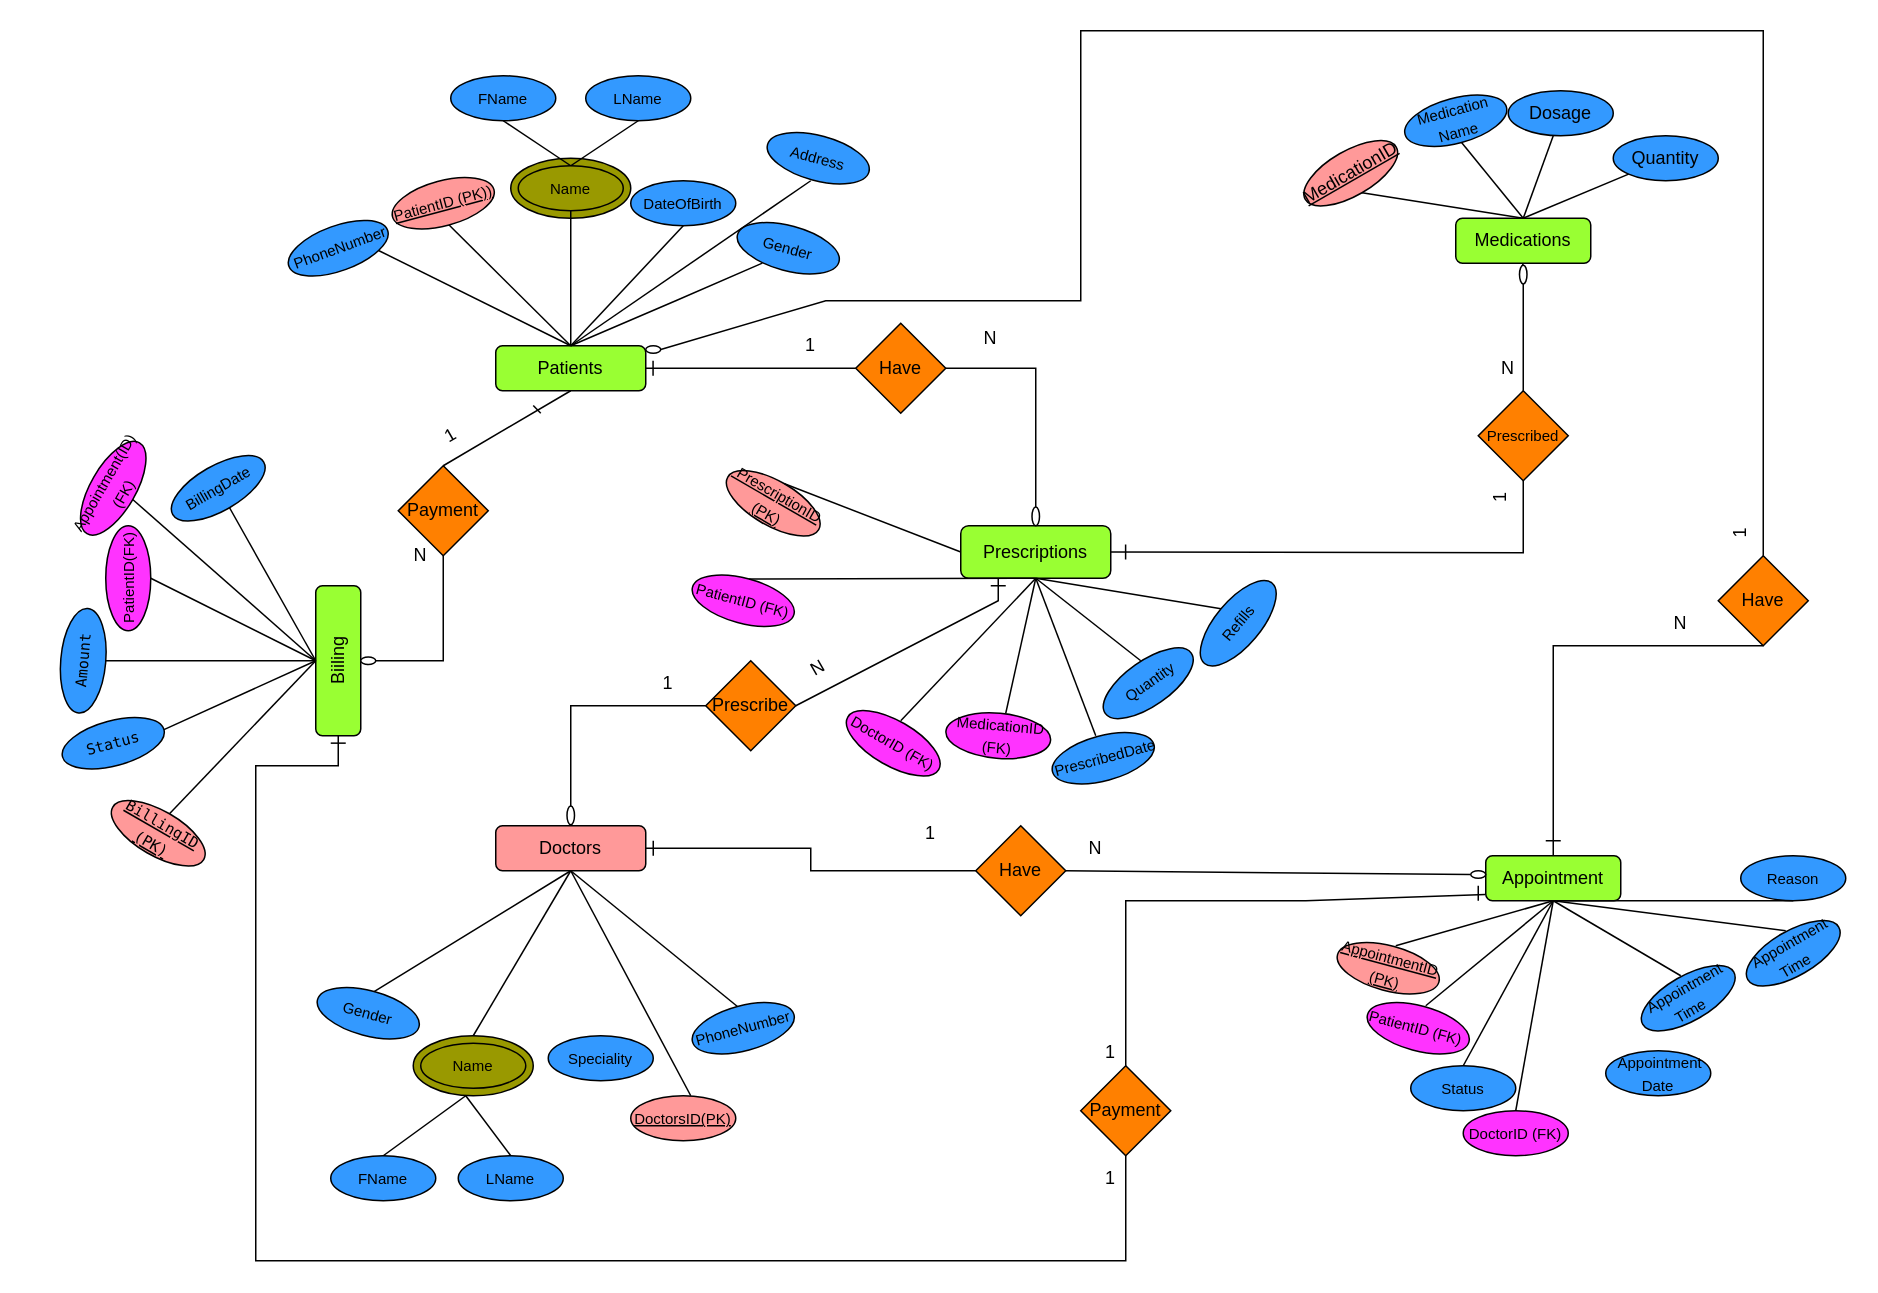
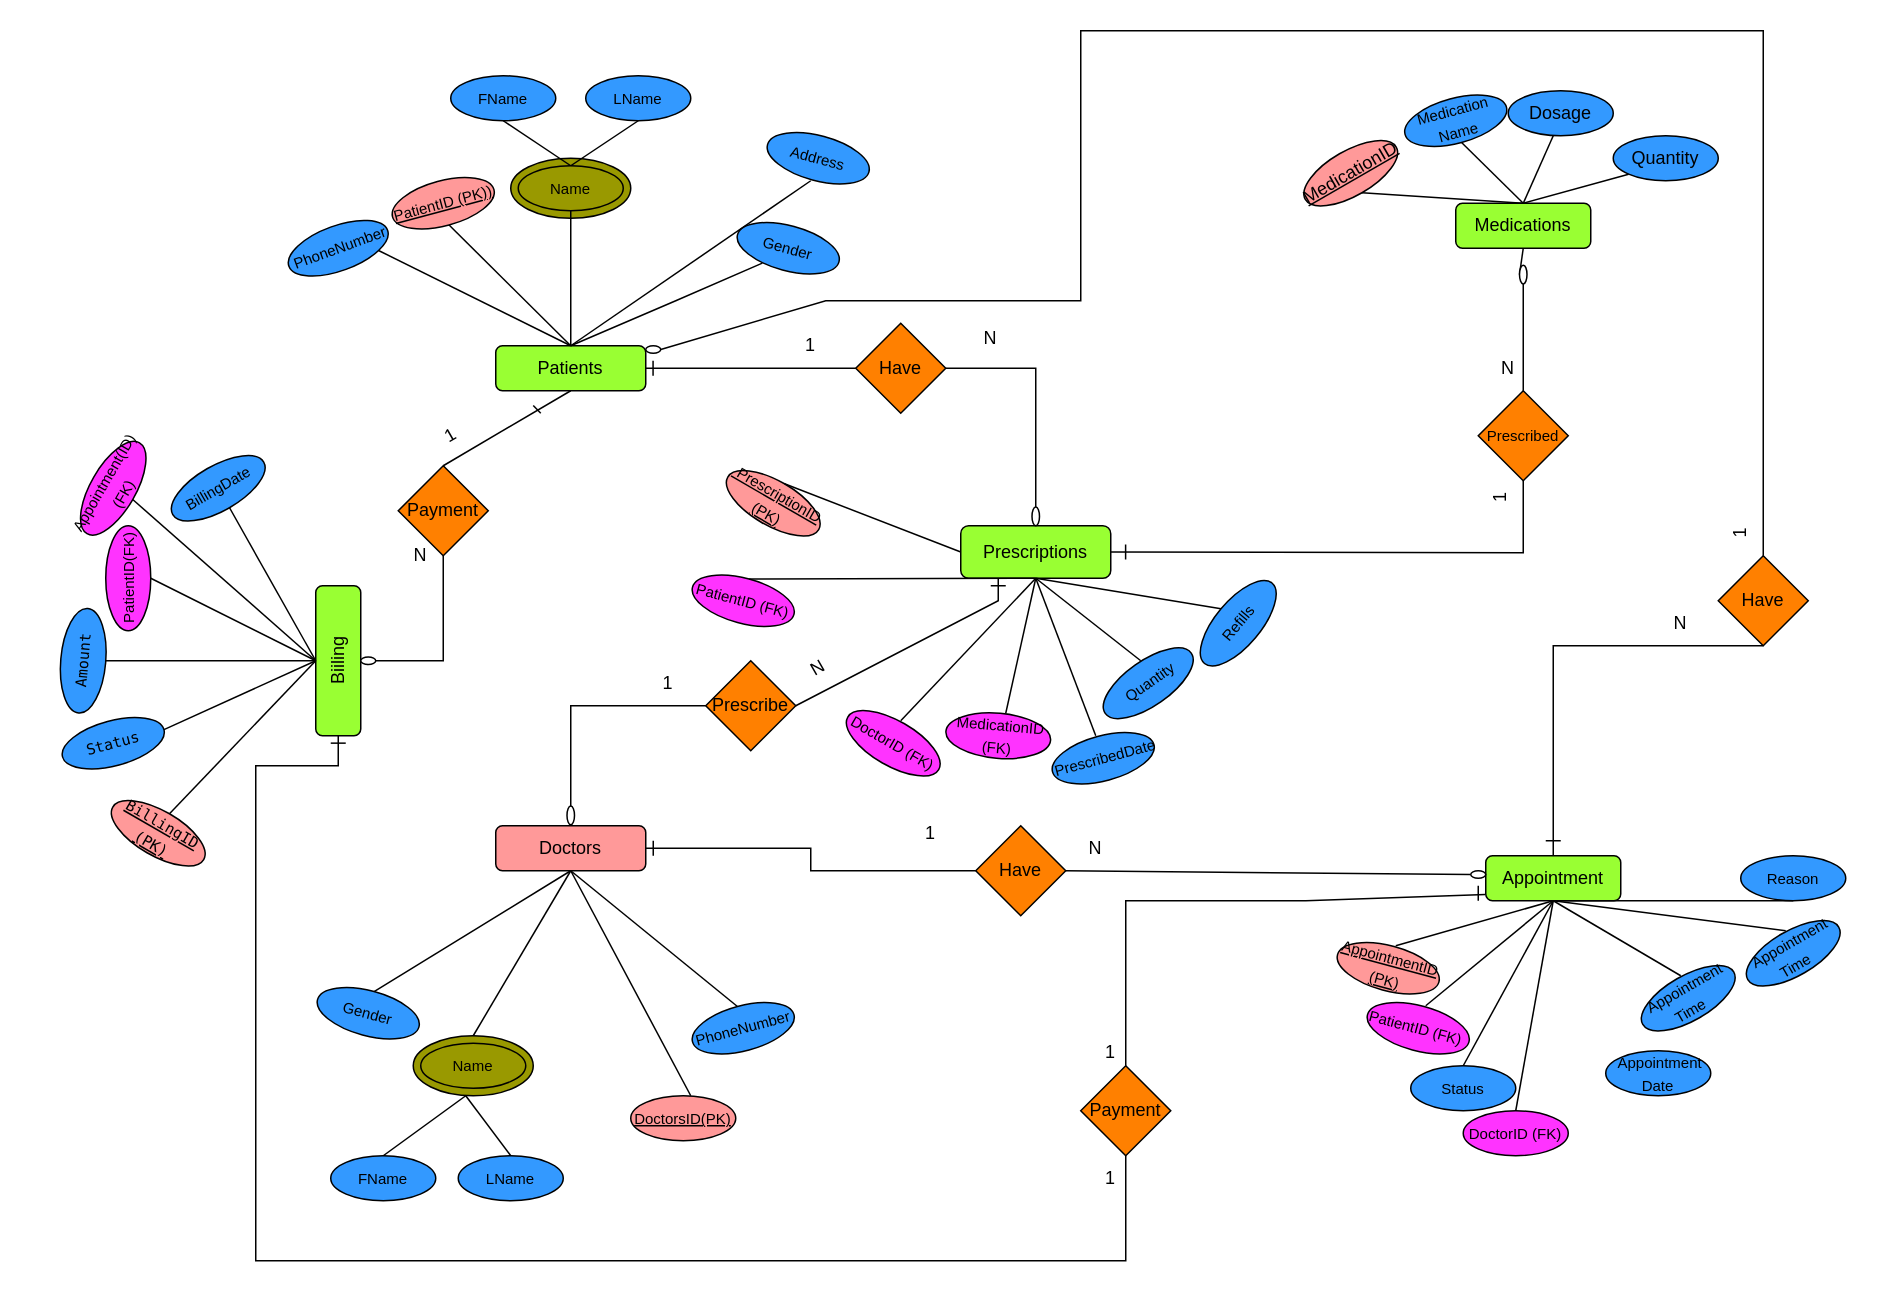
(683, 203) -> none
(1523, 241) -> (1523, 226)
(631, 281) -> none
(601, 1058) -> none
